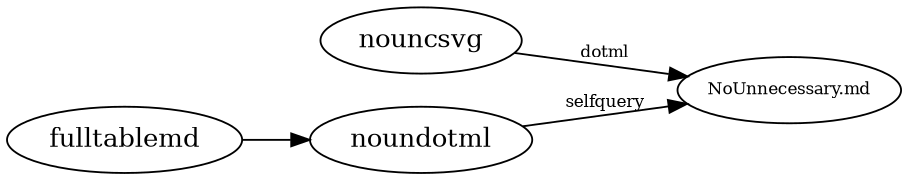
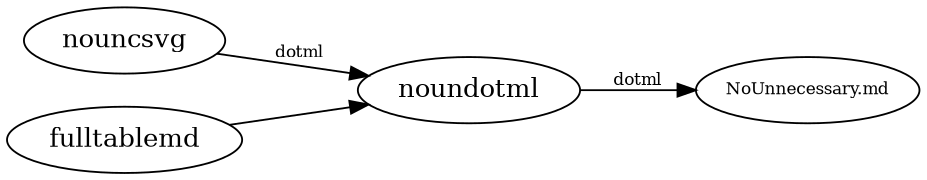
(592, 63) -> (283, 63)
(605, 103) -> (638, 81)
